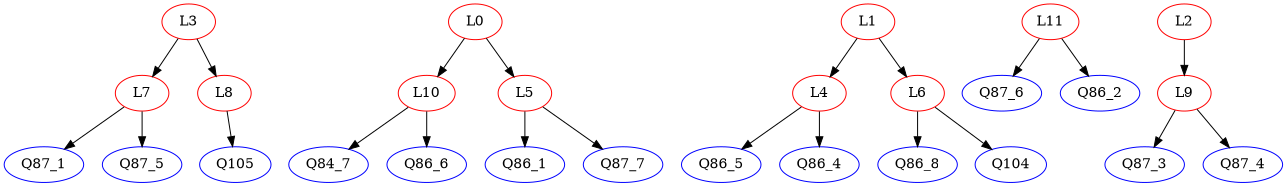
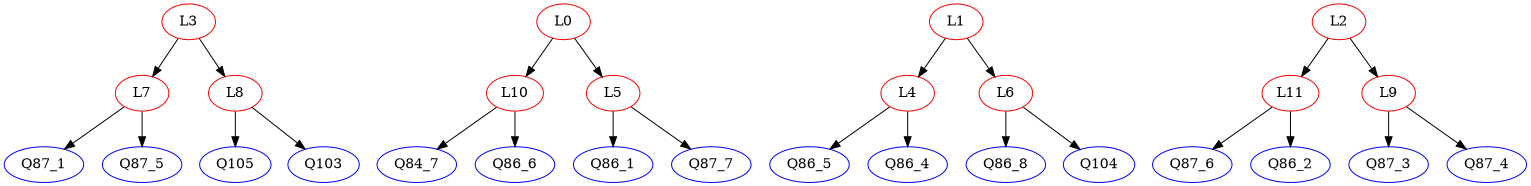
none -> (1318, 53)
none -> (324, 165)
